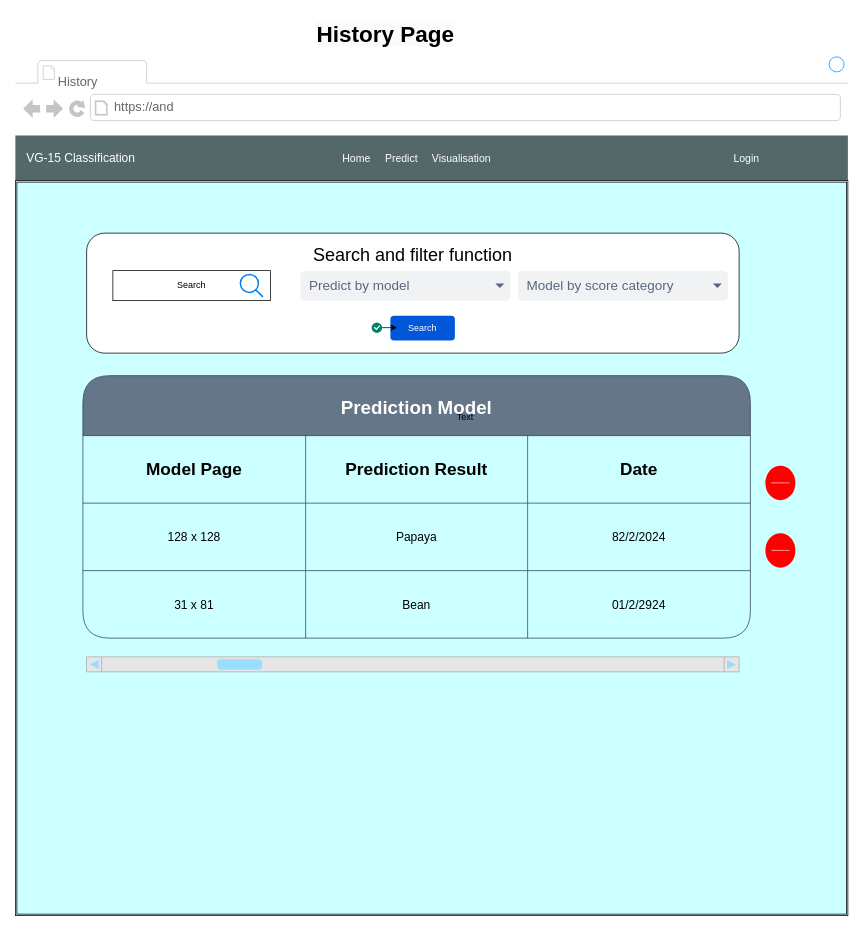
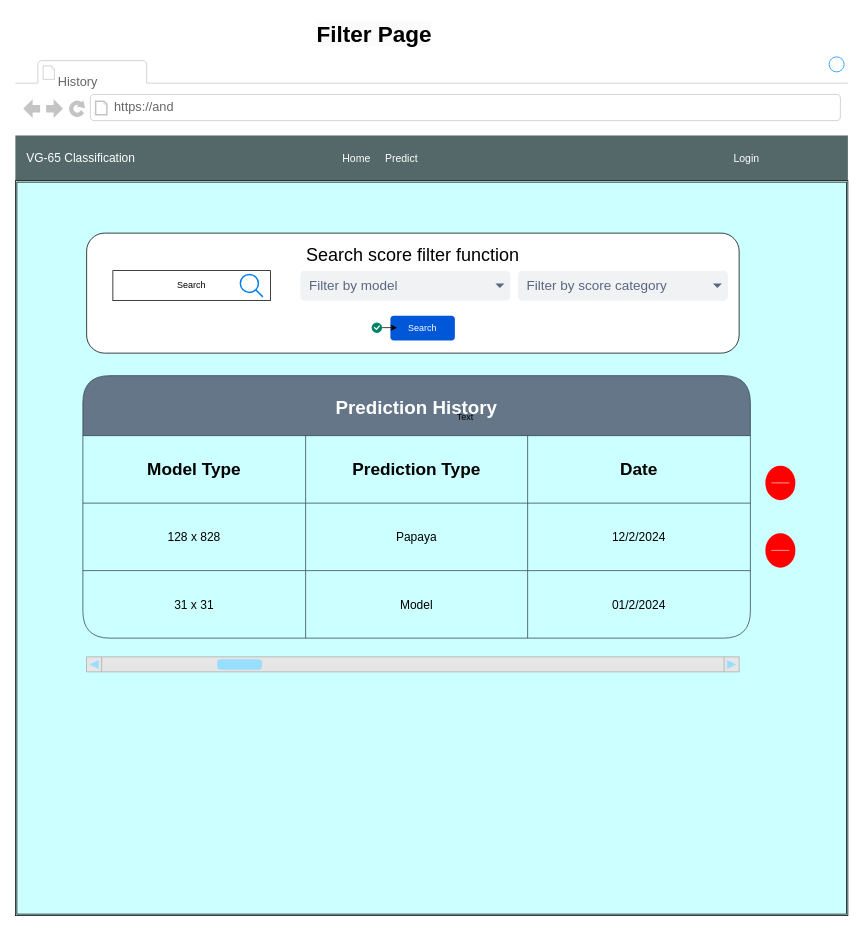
(345, 26) -> (341, 26)
(86, 158) -> (86, 158)
(462, 158) -> none
(413, 255) -> (413, 255)
(345, 285) -> (341, 285)
(580, 285) -> (582, 285)
(416, 407) -> (416, 407)
(194, 469) -> (194, 469)
(417, 469) -> (417, 469)
(194, 537) -> (194, 537)
(639, 537) -> (639, 537)
(194, 604) -> (194, 604)
(417, 604) -> (417, 604)
(639, 604) -> (639, 604)
